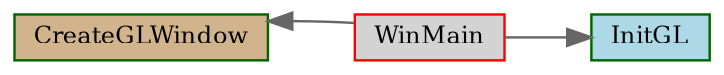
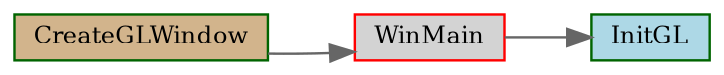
(323, 22) -> (299, 54)
